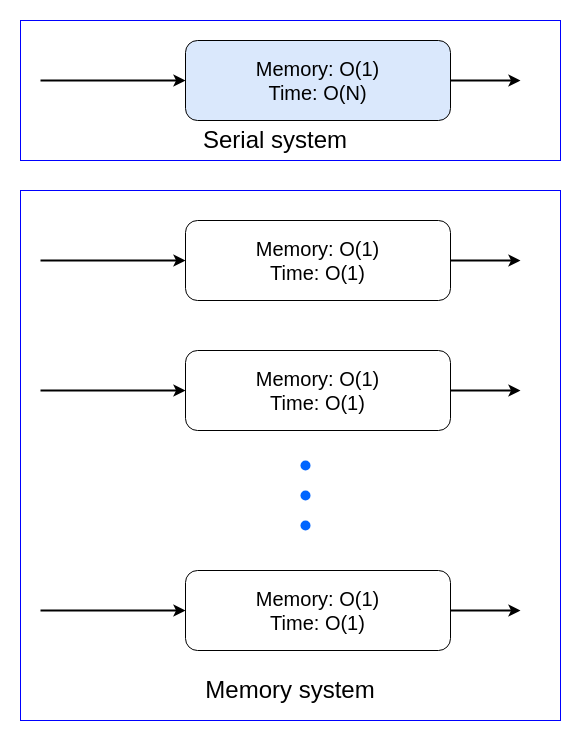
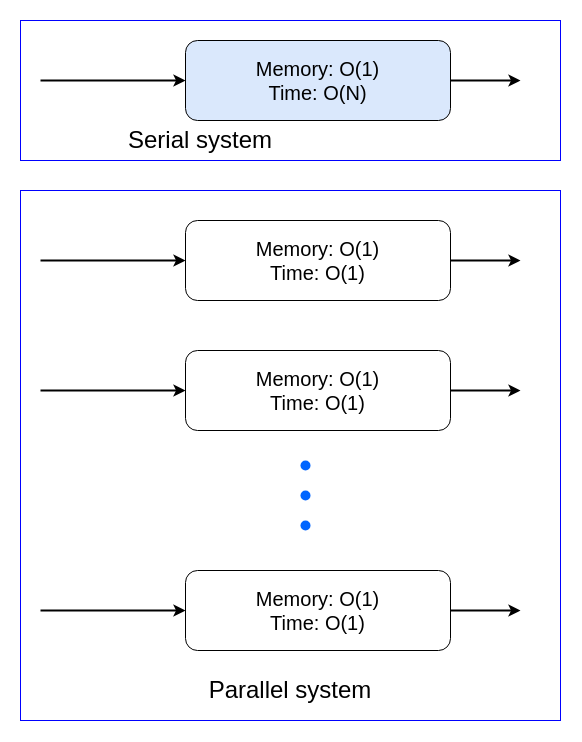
(276, 141) -> (201, 141)
(291, 691) -> (291, 691)
